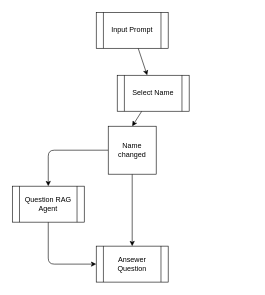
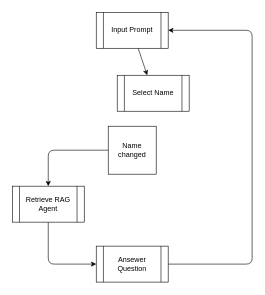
(138, 118) -> none
(48, 204) -> (48, 204)
(132, 240) -> none
none -> (251, 263)
